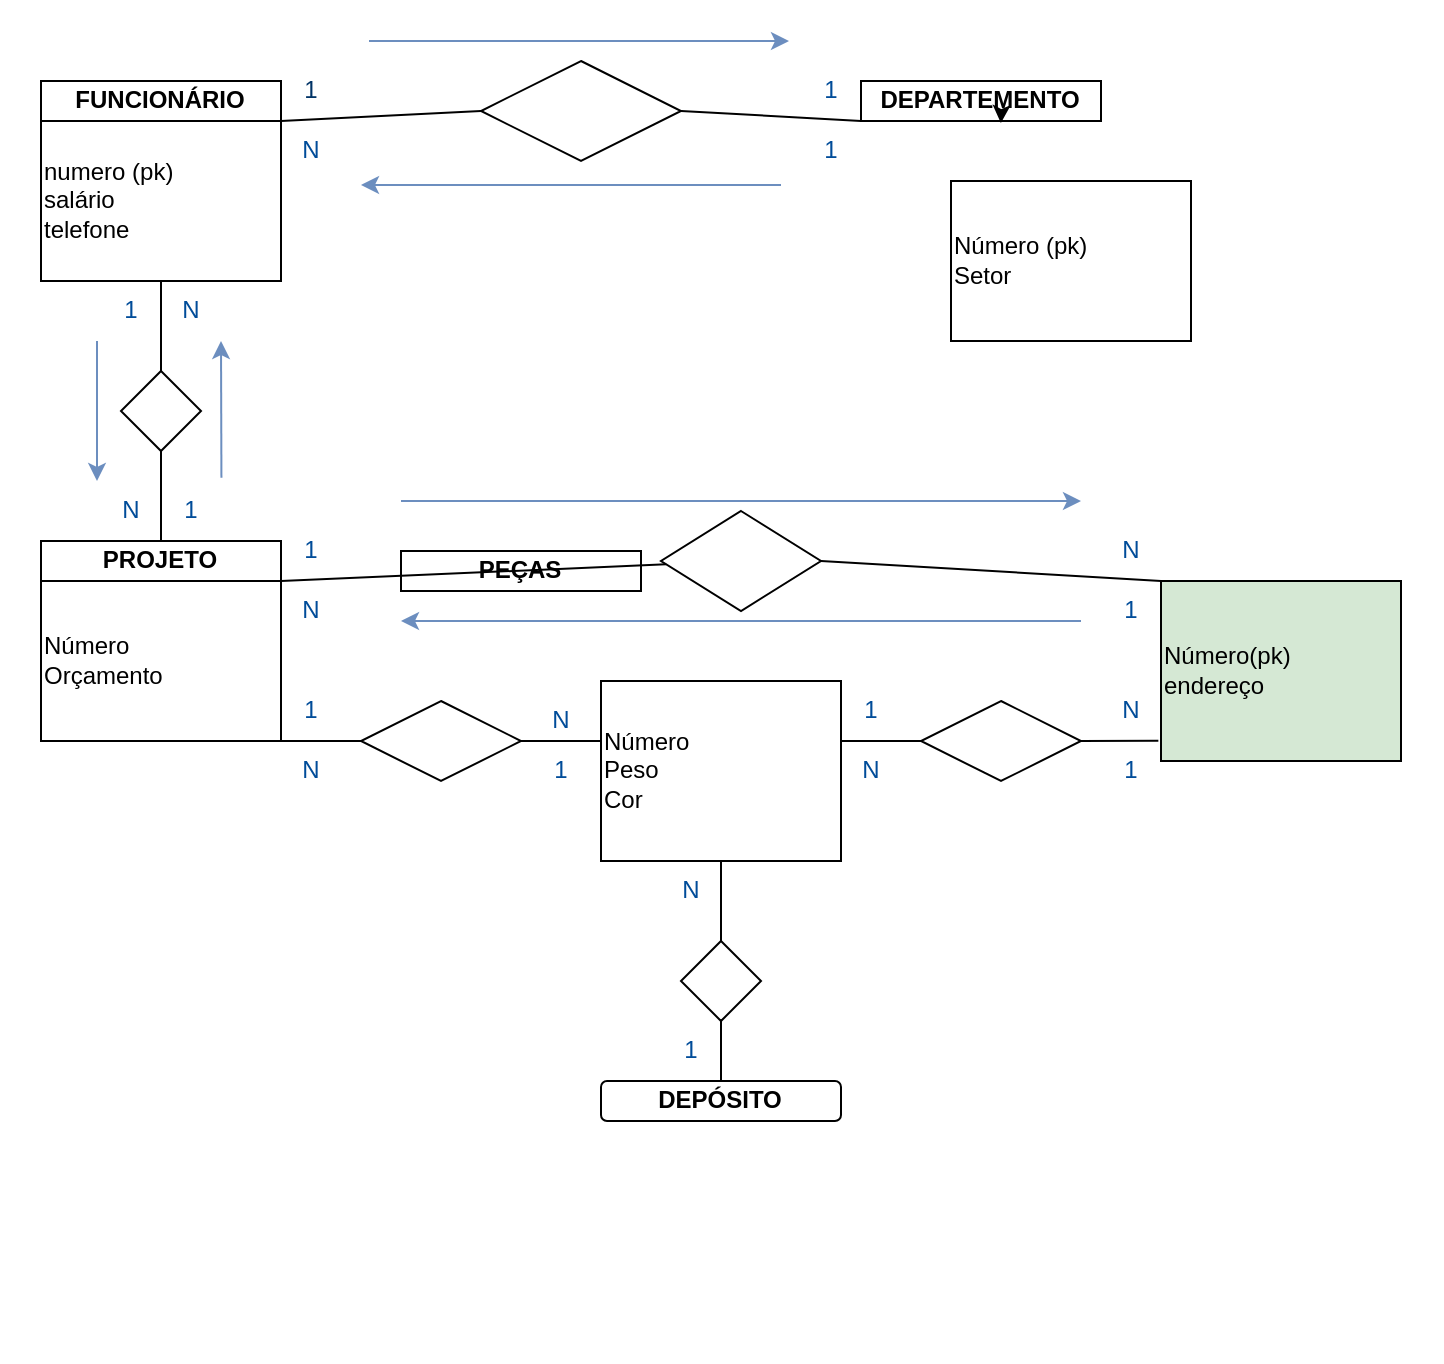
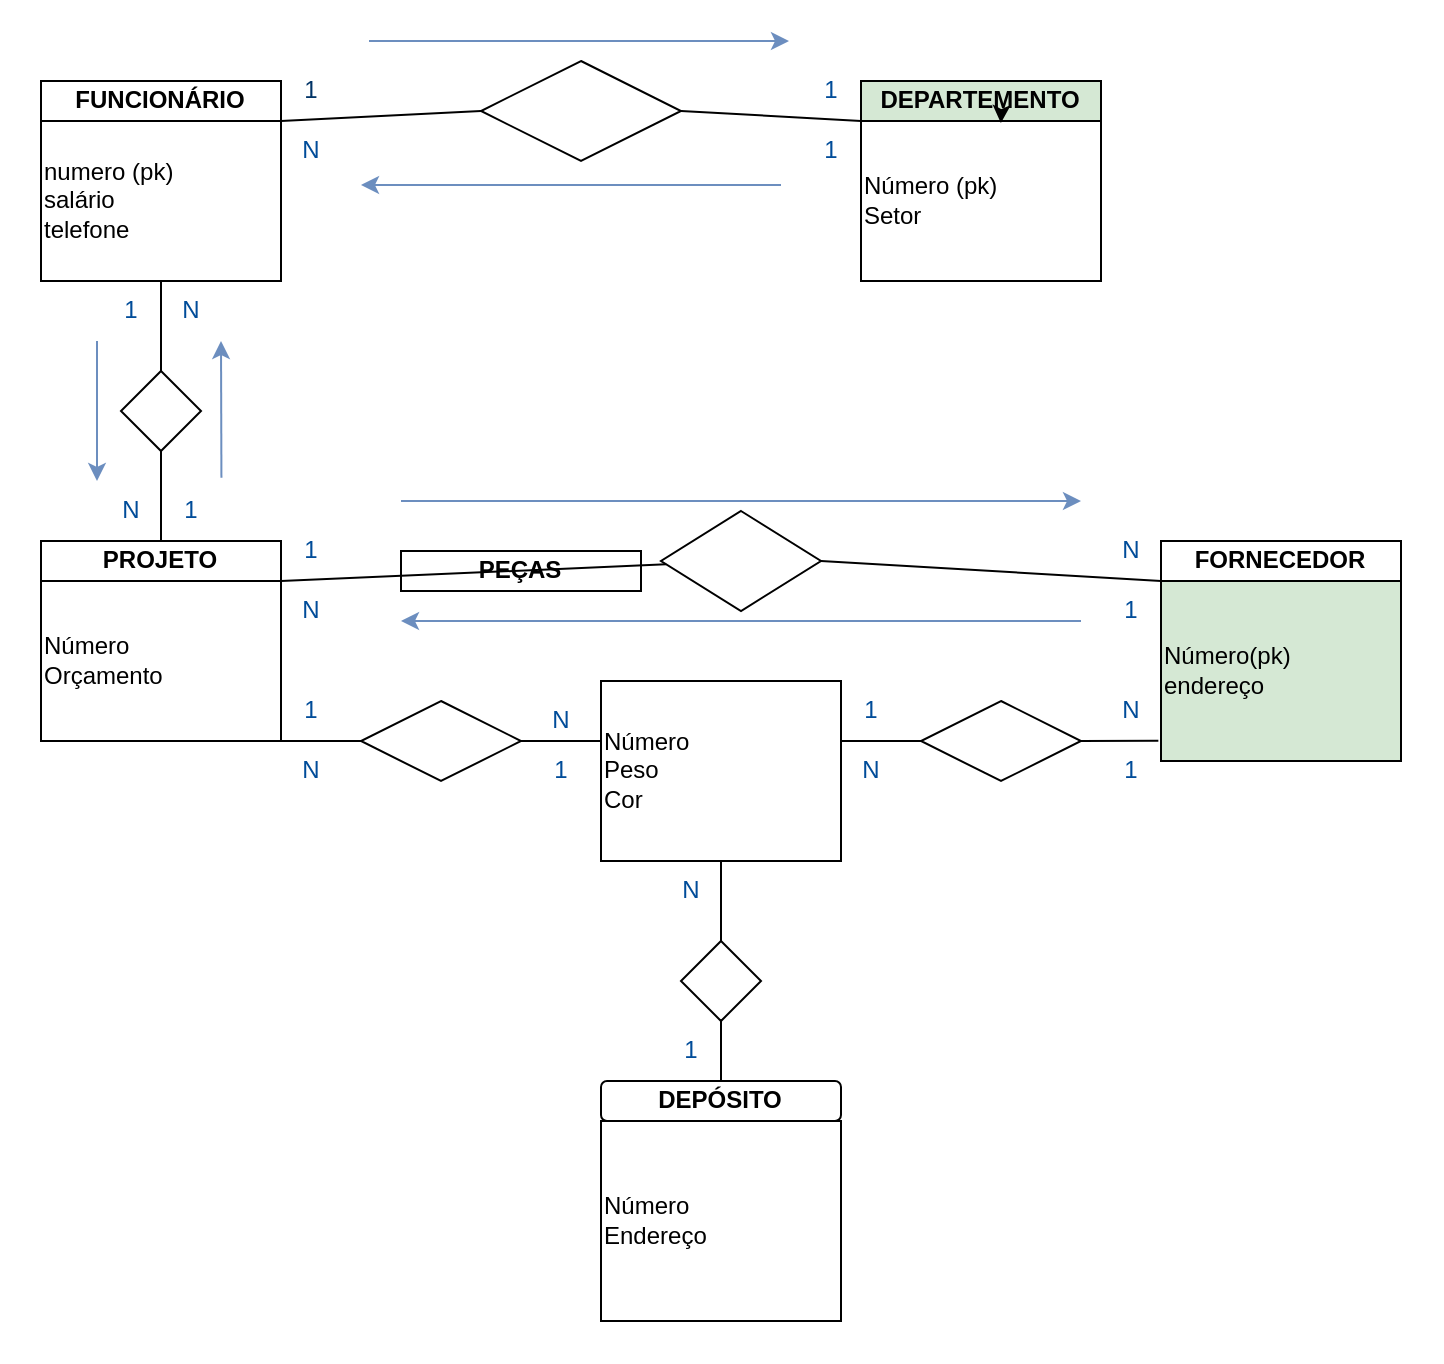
(981, 101) -> (981, 101)
(1071, 261) -> (981, 201)
none -> (1281, 561)
none -> (721, 1221)
